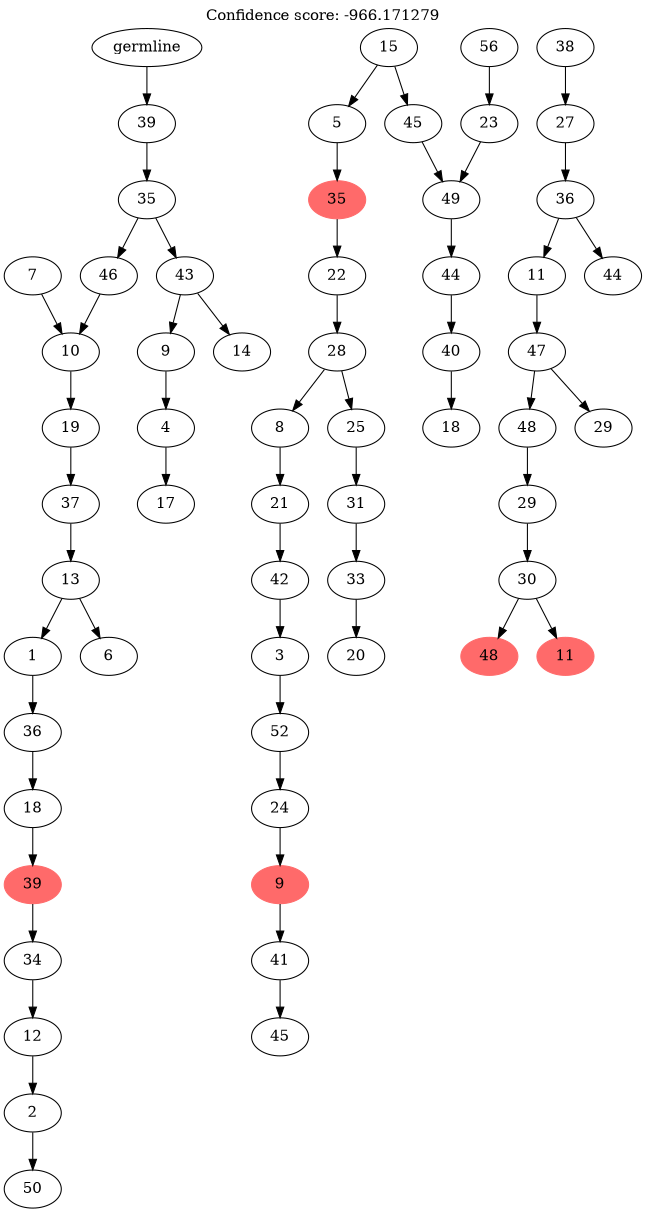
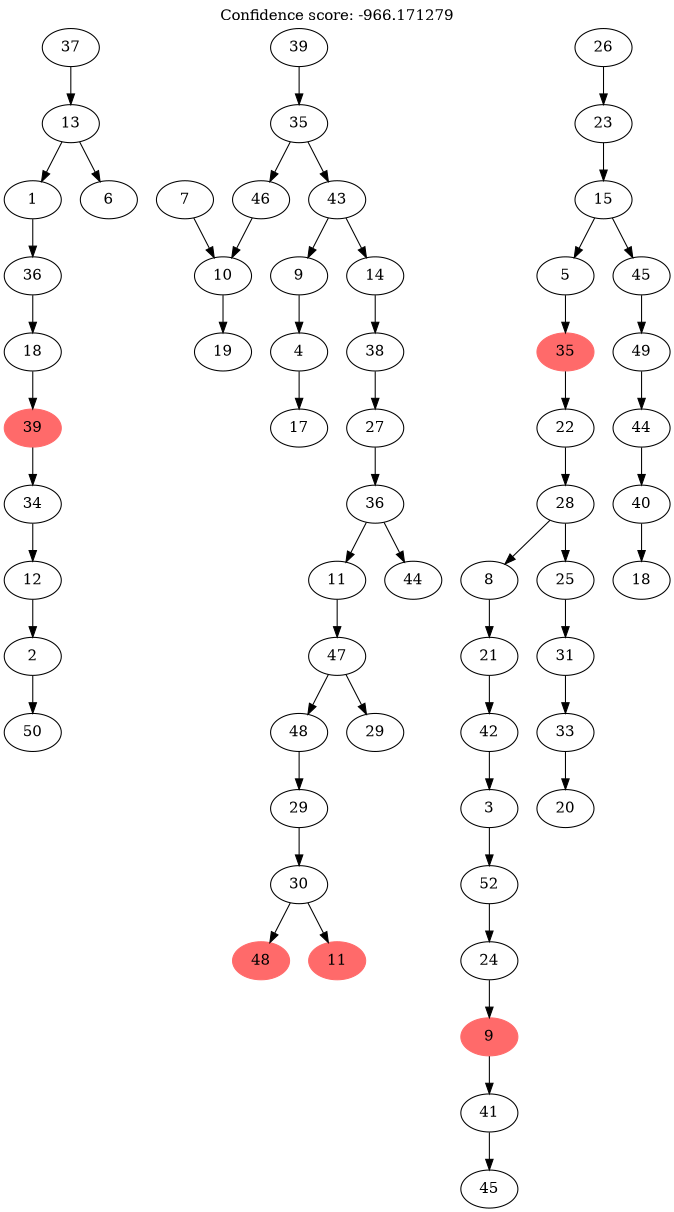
(147, 48) -> none
(489, 48) -> (604, 48)
(473, 157) -> (604, 157)
none -> (375, 309)
(71, 461) -> none
